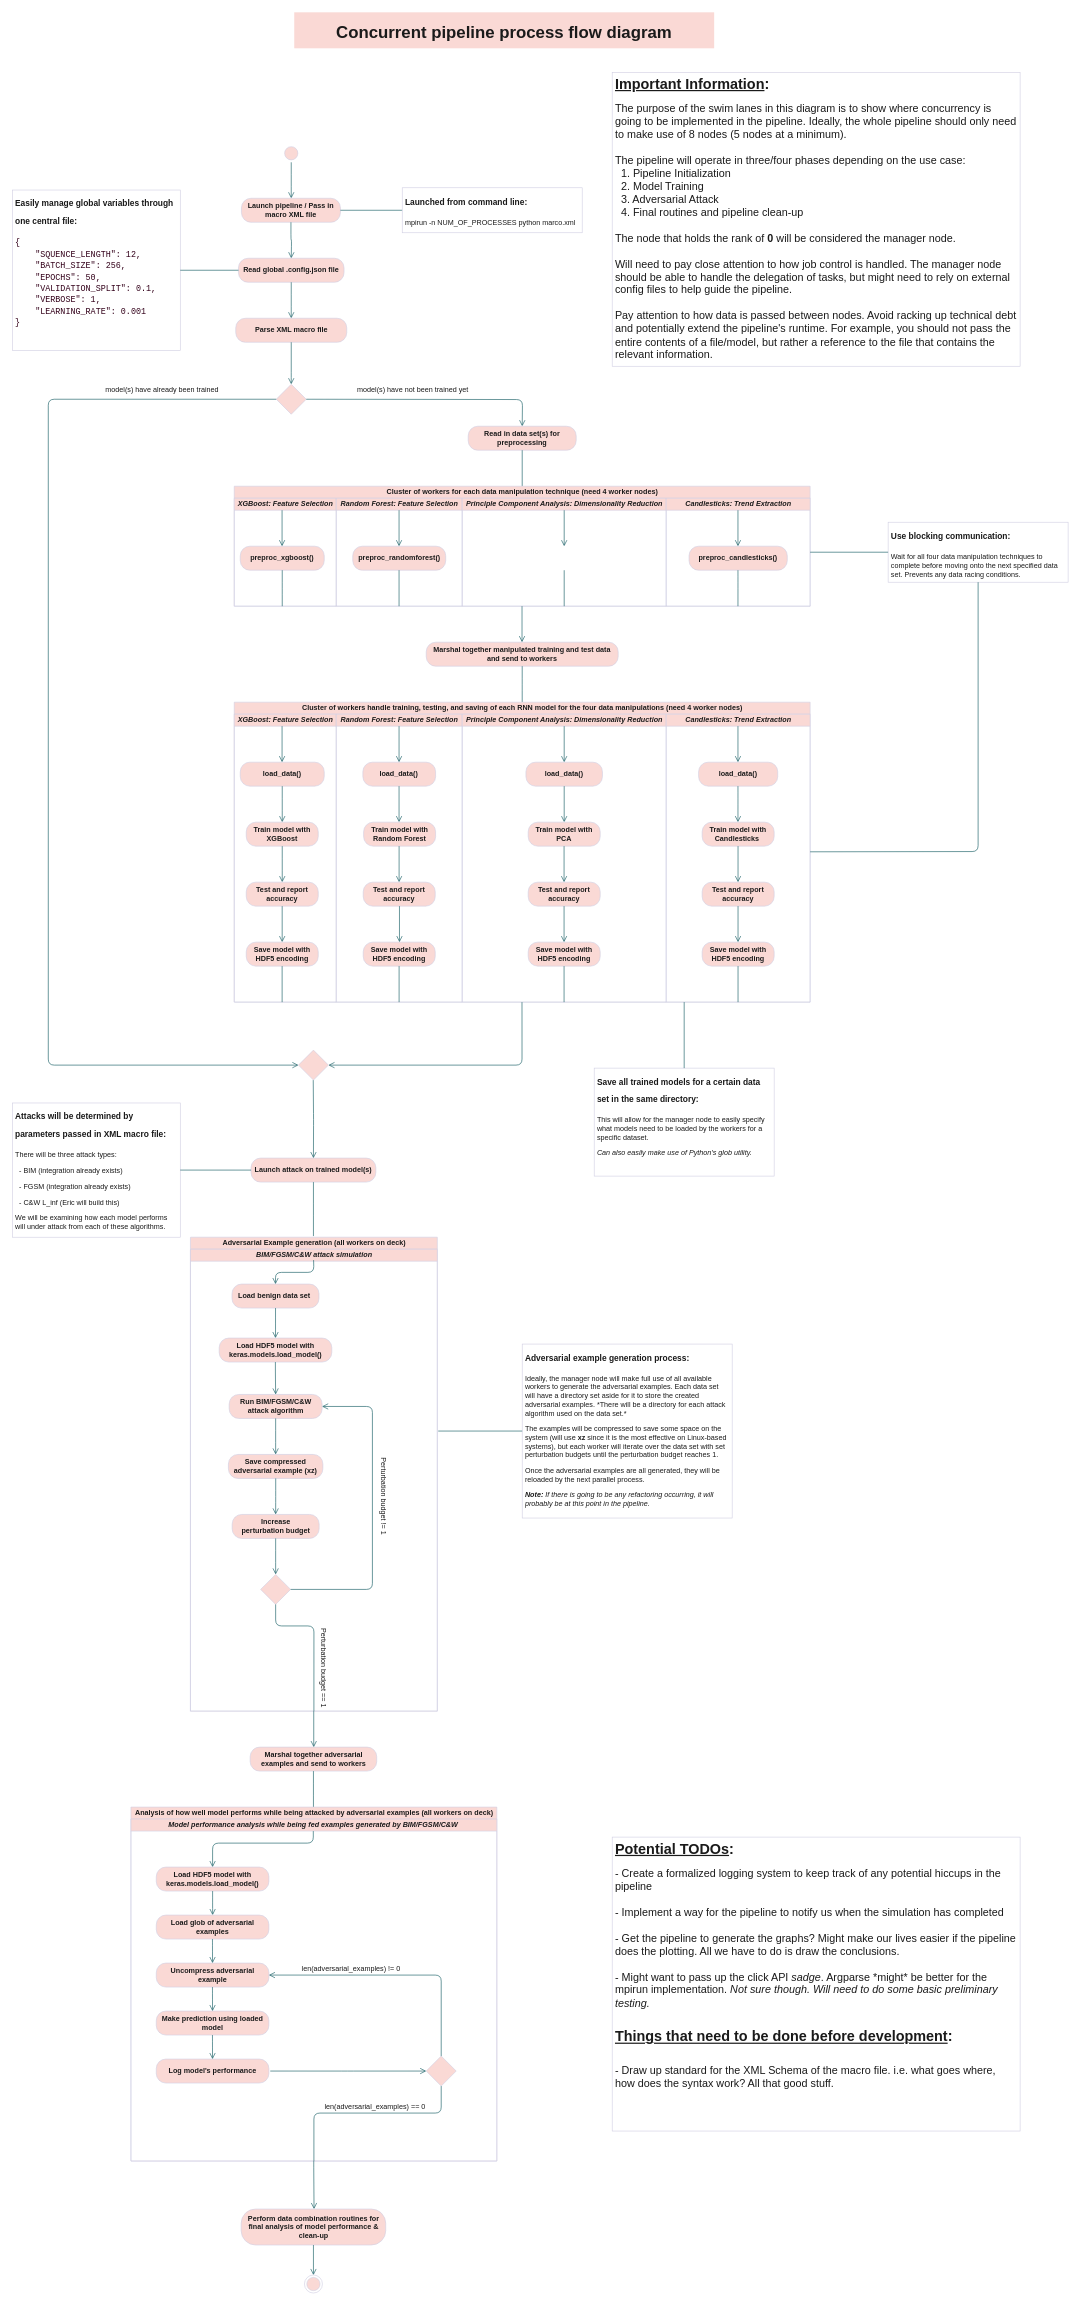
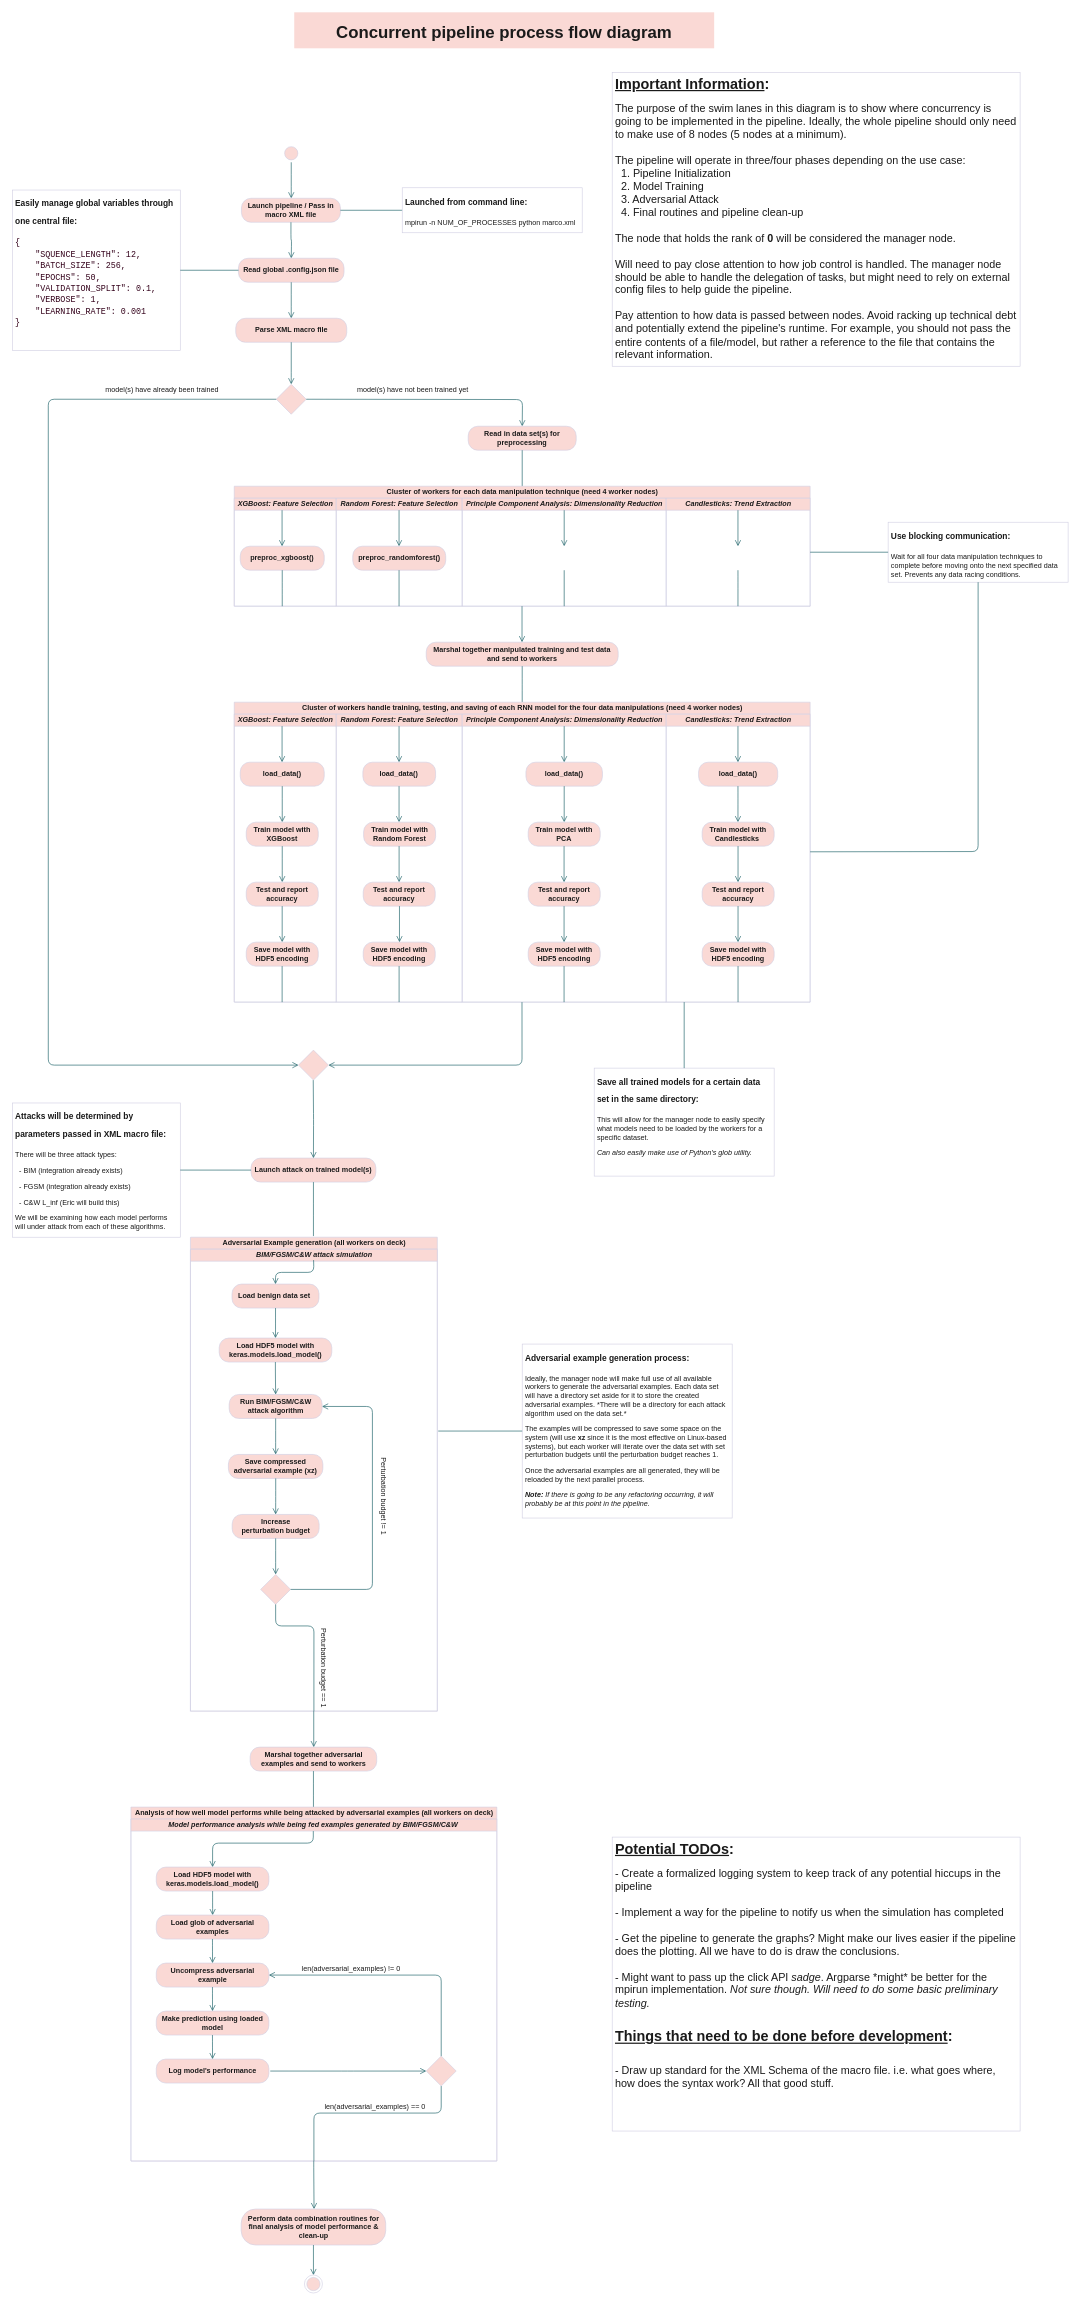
(738, 558) -> none
